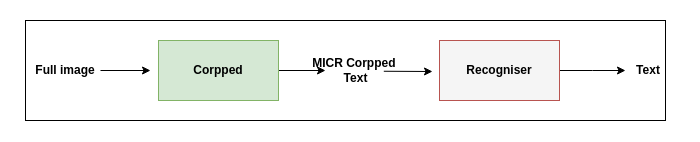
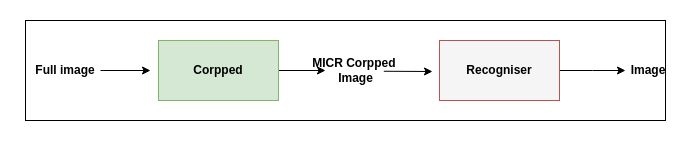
(356, 71) -> (356, 71)
(649, 71) -> (649, 71)
